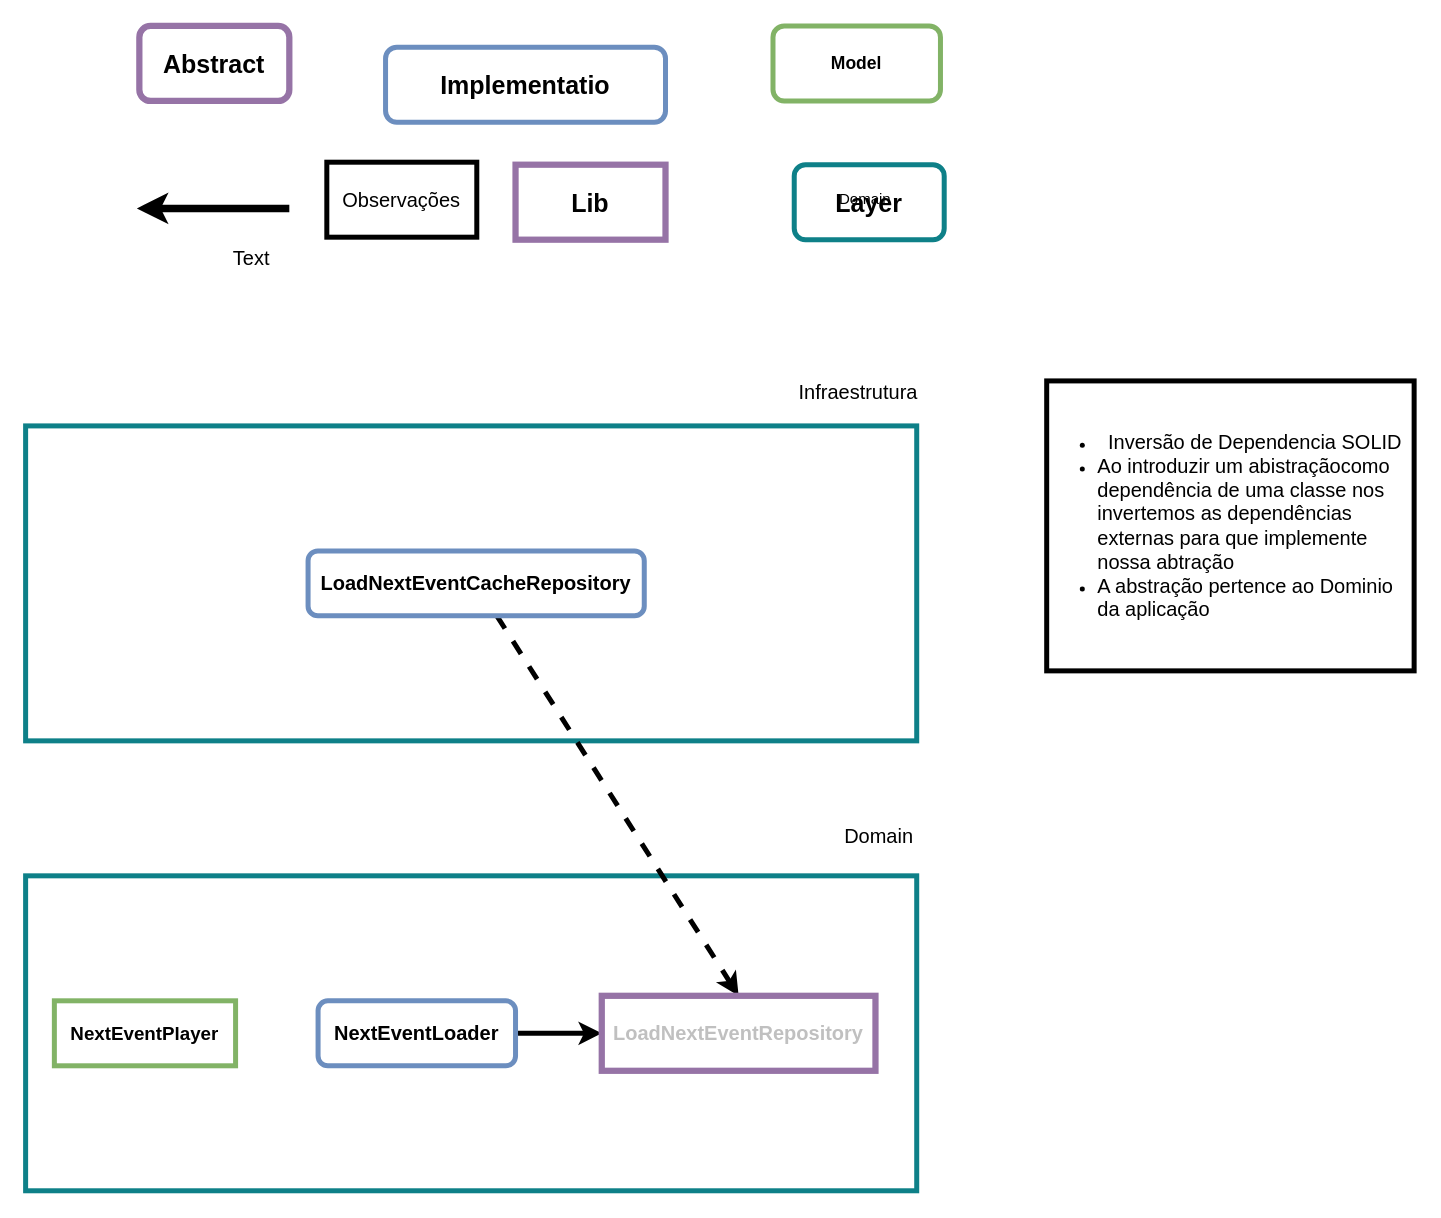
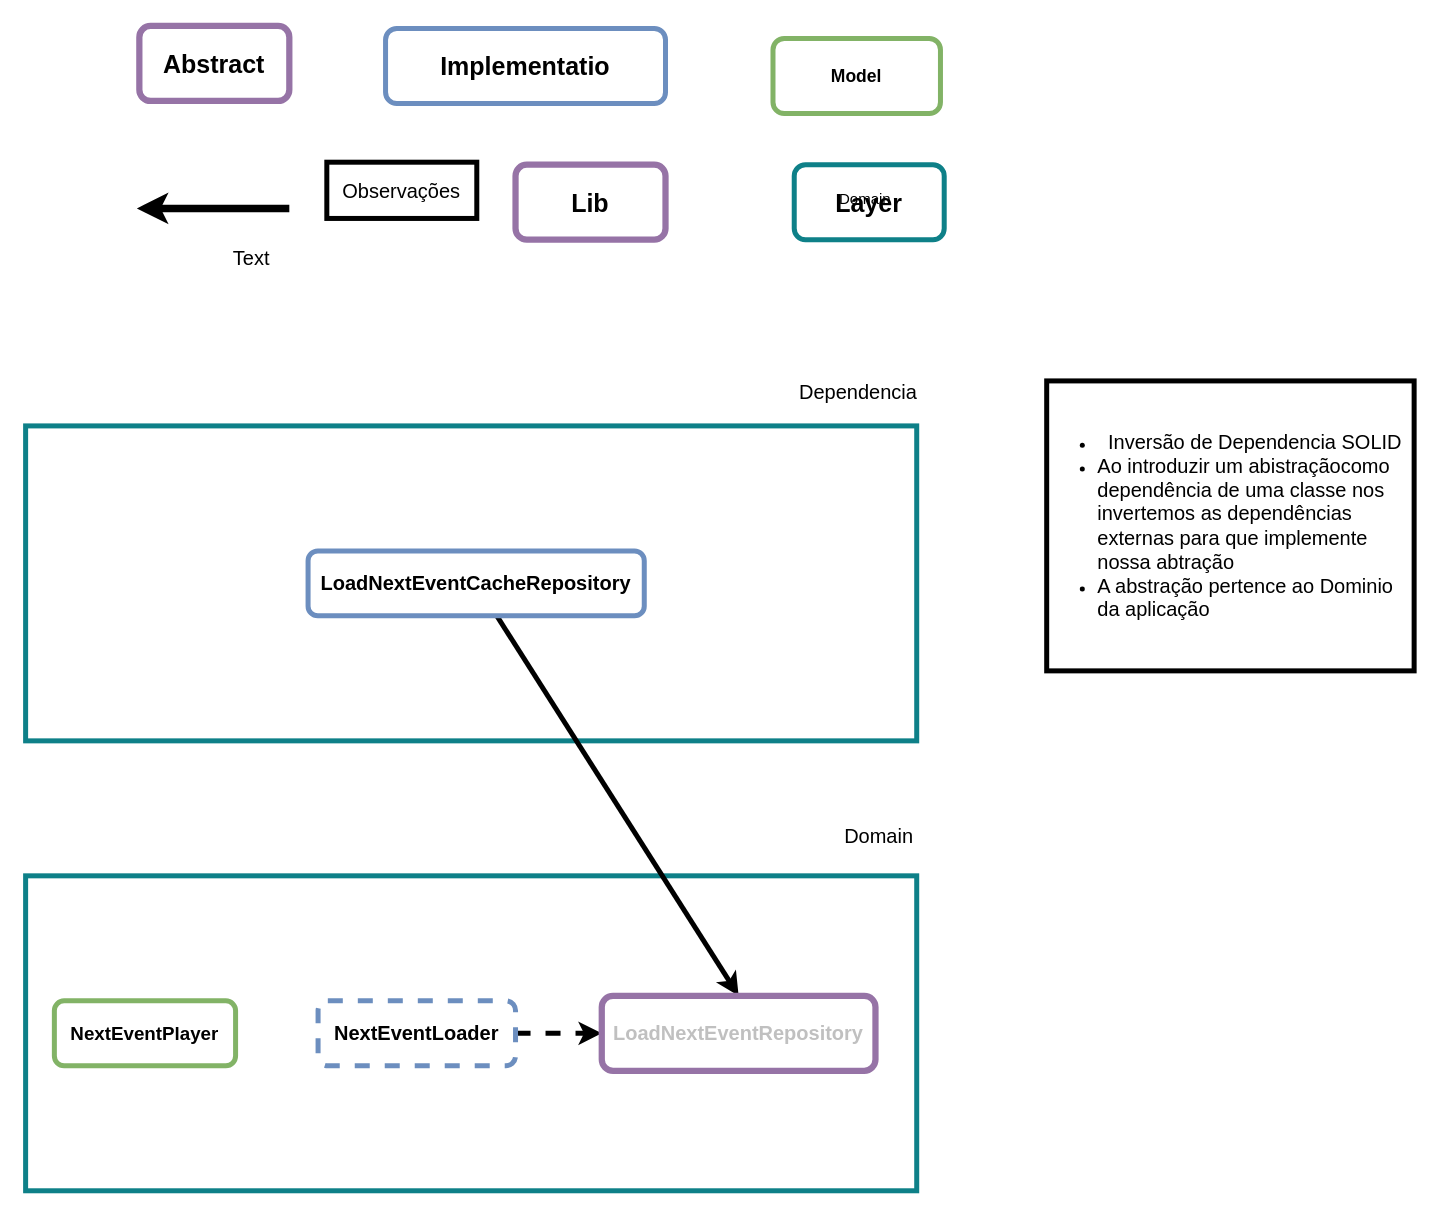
(857, 63) -> (857, 76)
(526, 84) -> (526, 66)
(402, 199) -> (402, 190)
(591, 202) -> (591, 202)
(859, 392) -> (859, 392)
(525, 660) -> (525, 660)
(145, 1033) -> (145, 1033)
(417, 1033) -> (417, 1033)
(538, 1033) -> (538, 1033)
(739, 1033) -> (739, 1033)
